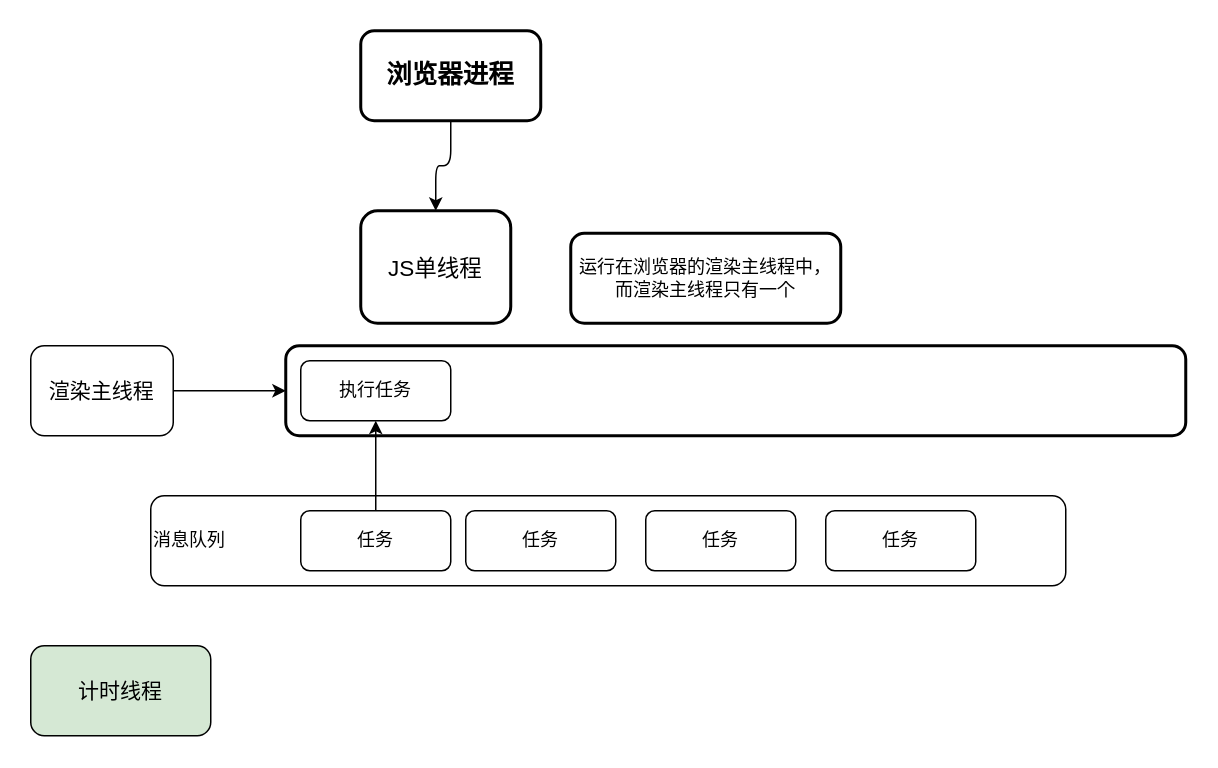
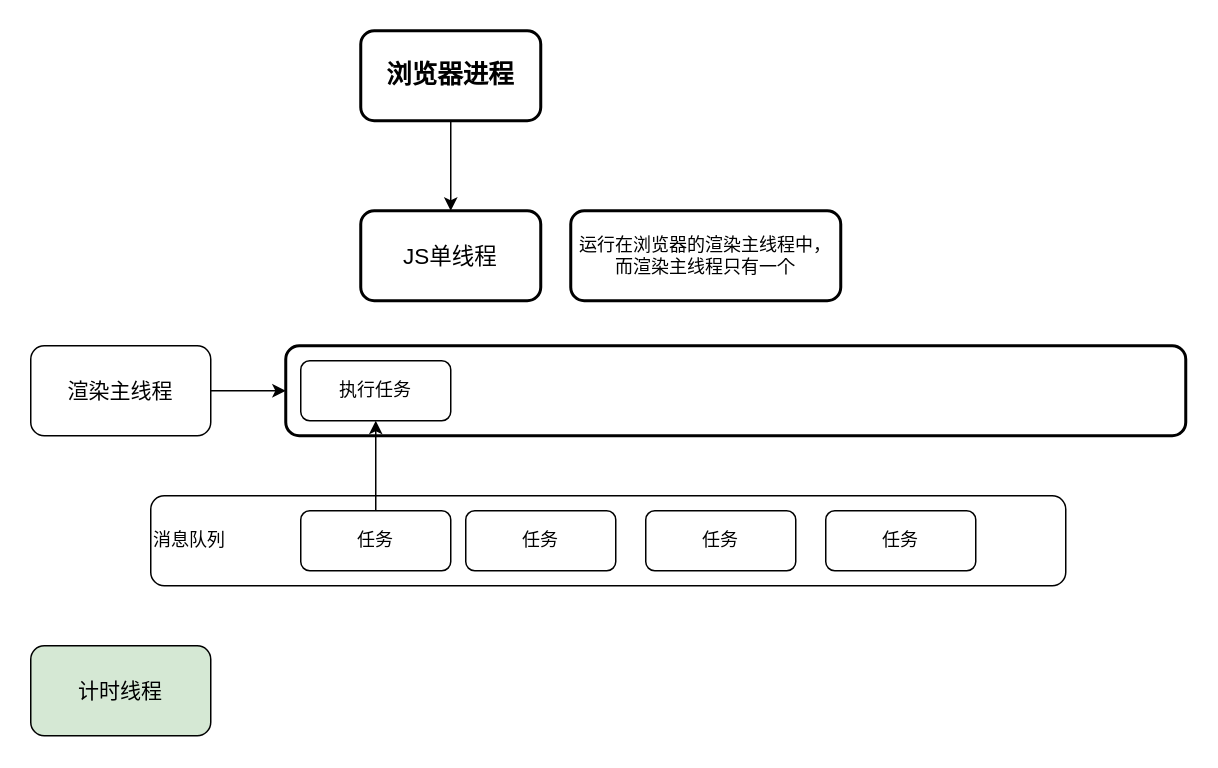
(436, 267) -> (451, 256)
(706, 278) -> (706, 256)
(102, 391) -> (121, 391)
